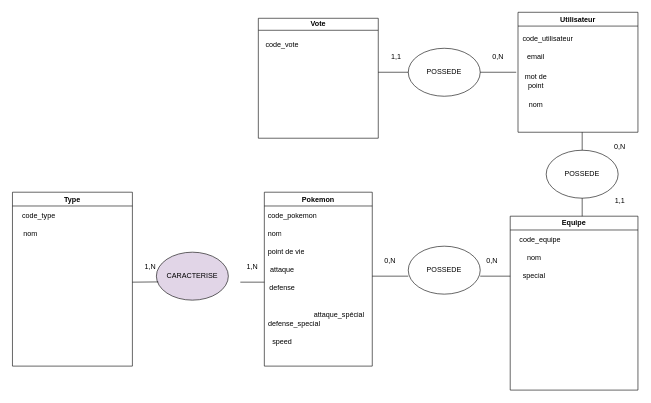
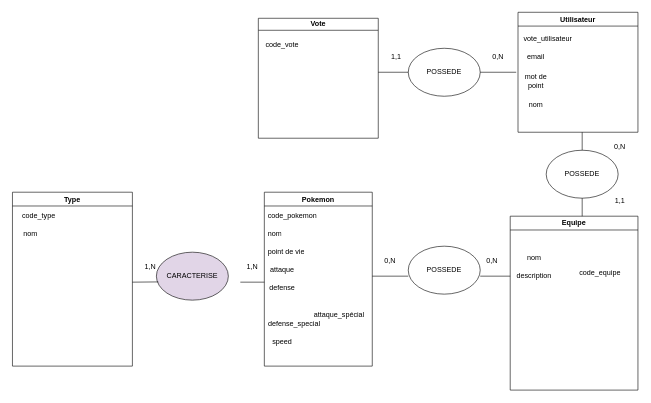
(548, 39) -> (548, 39)
(540, 240) -> (600, 273)
(534, 276) -> (534, 276)
